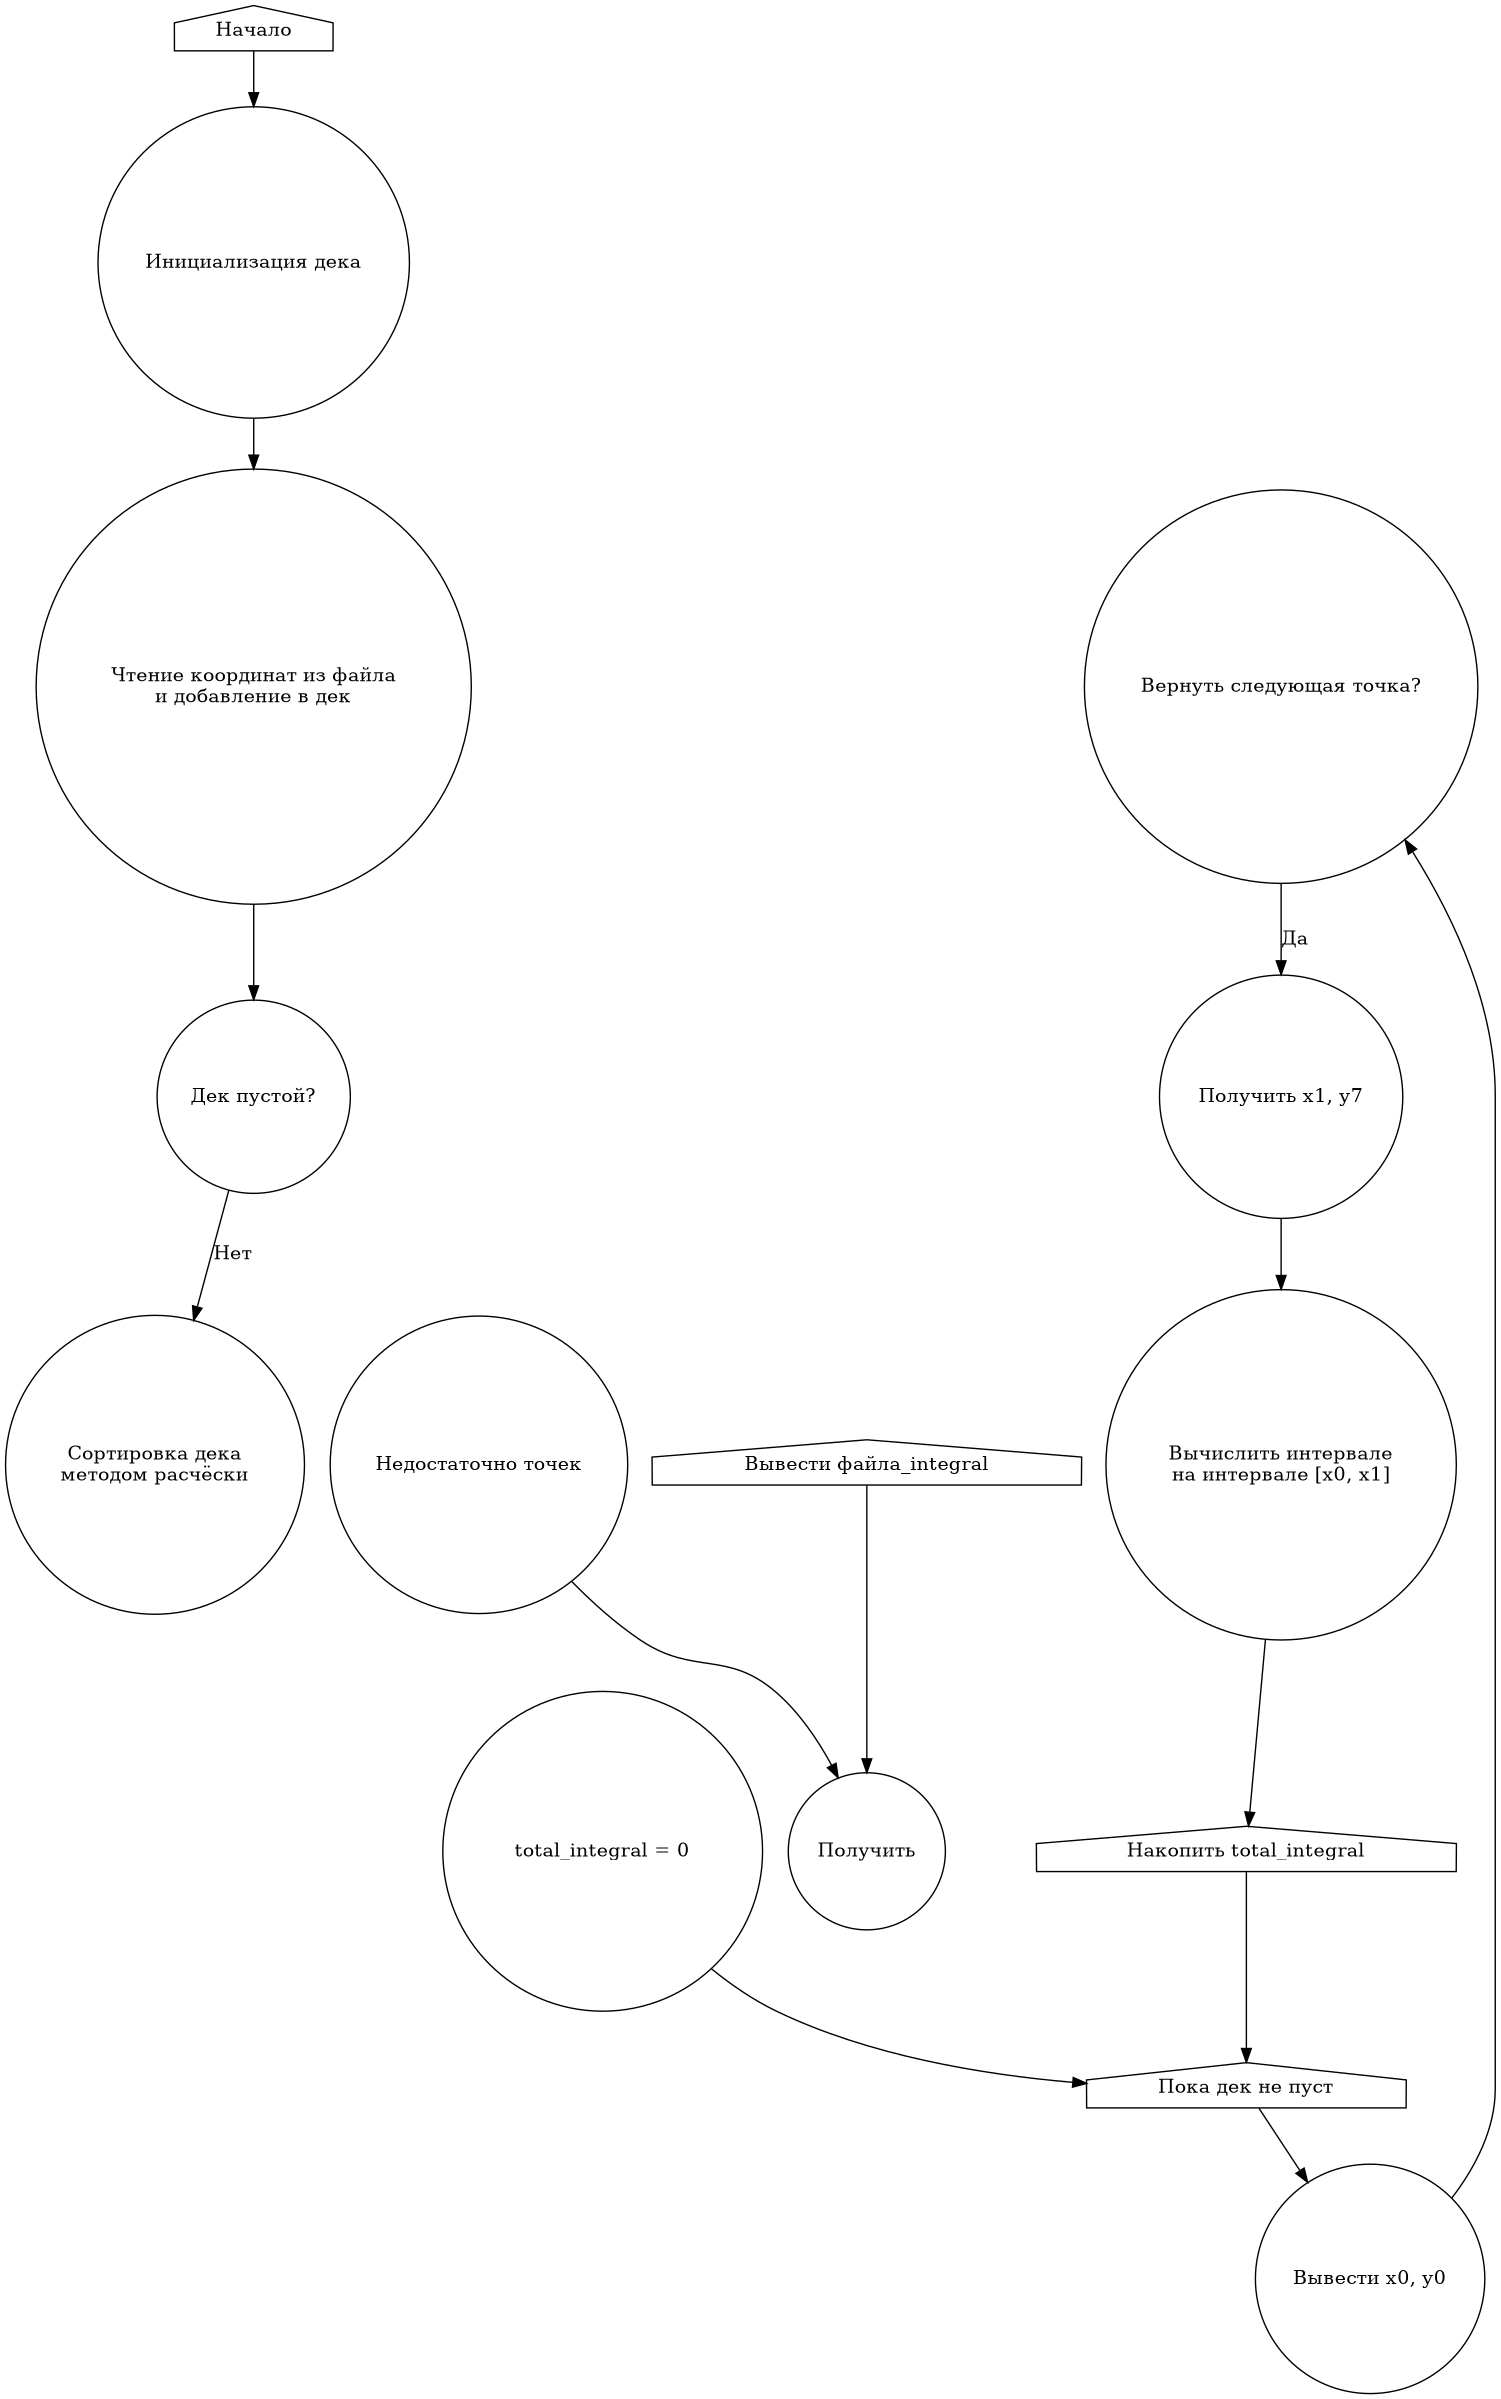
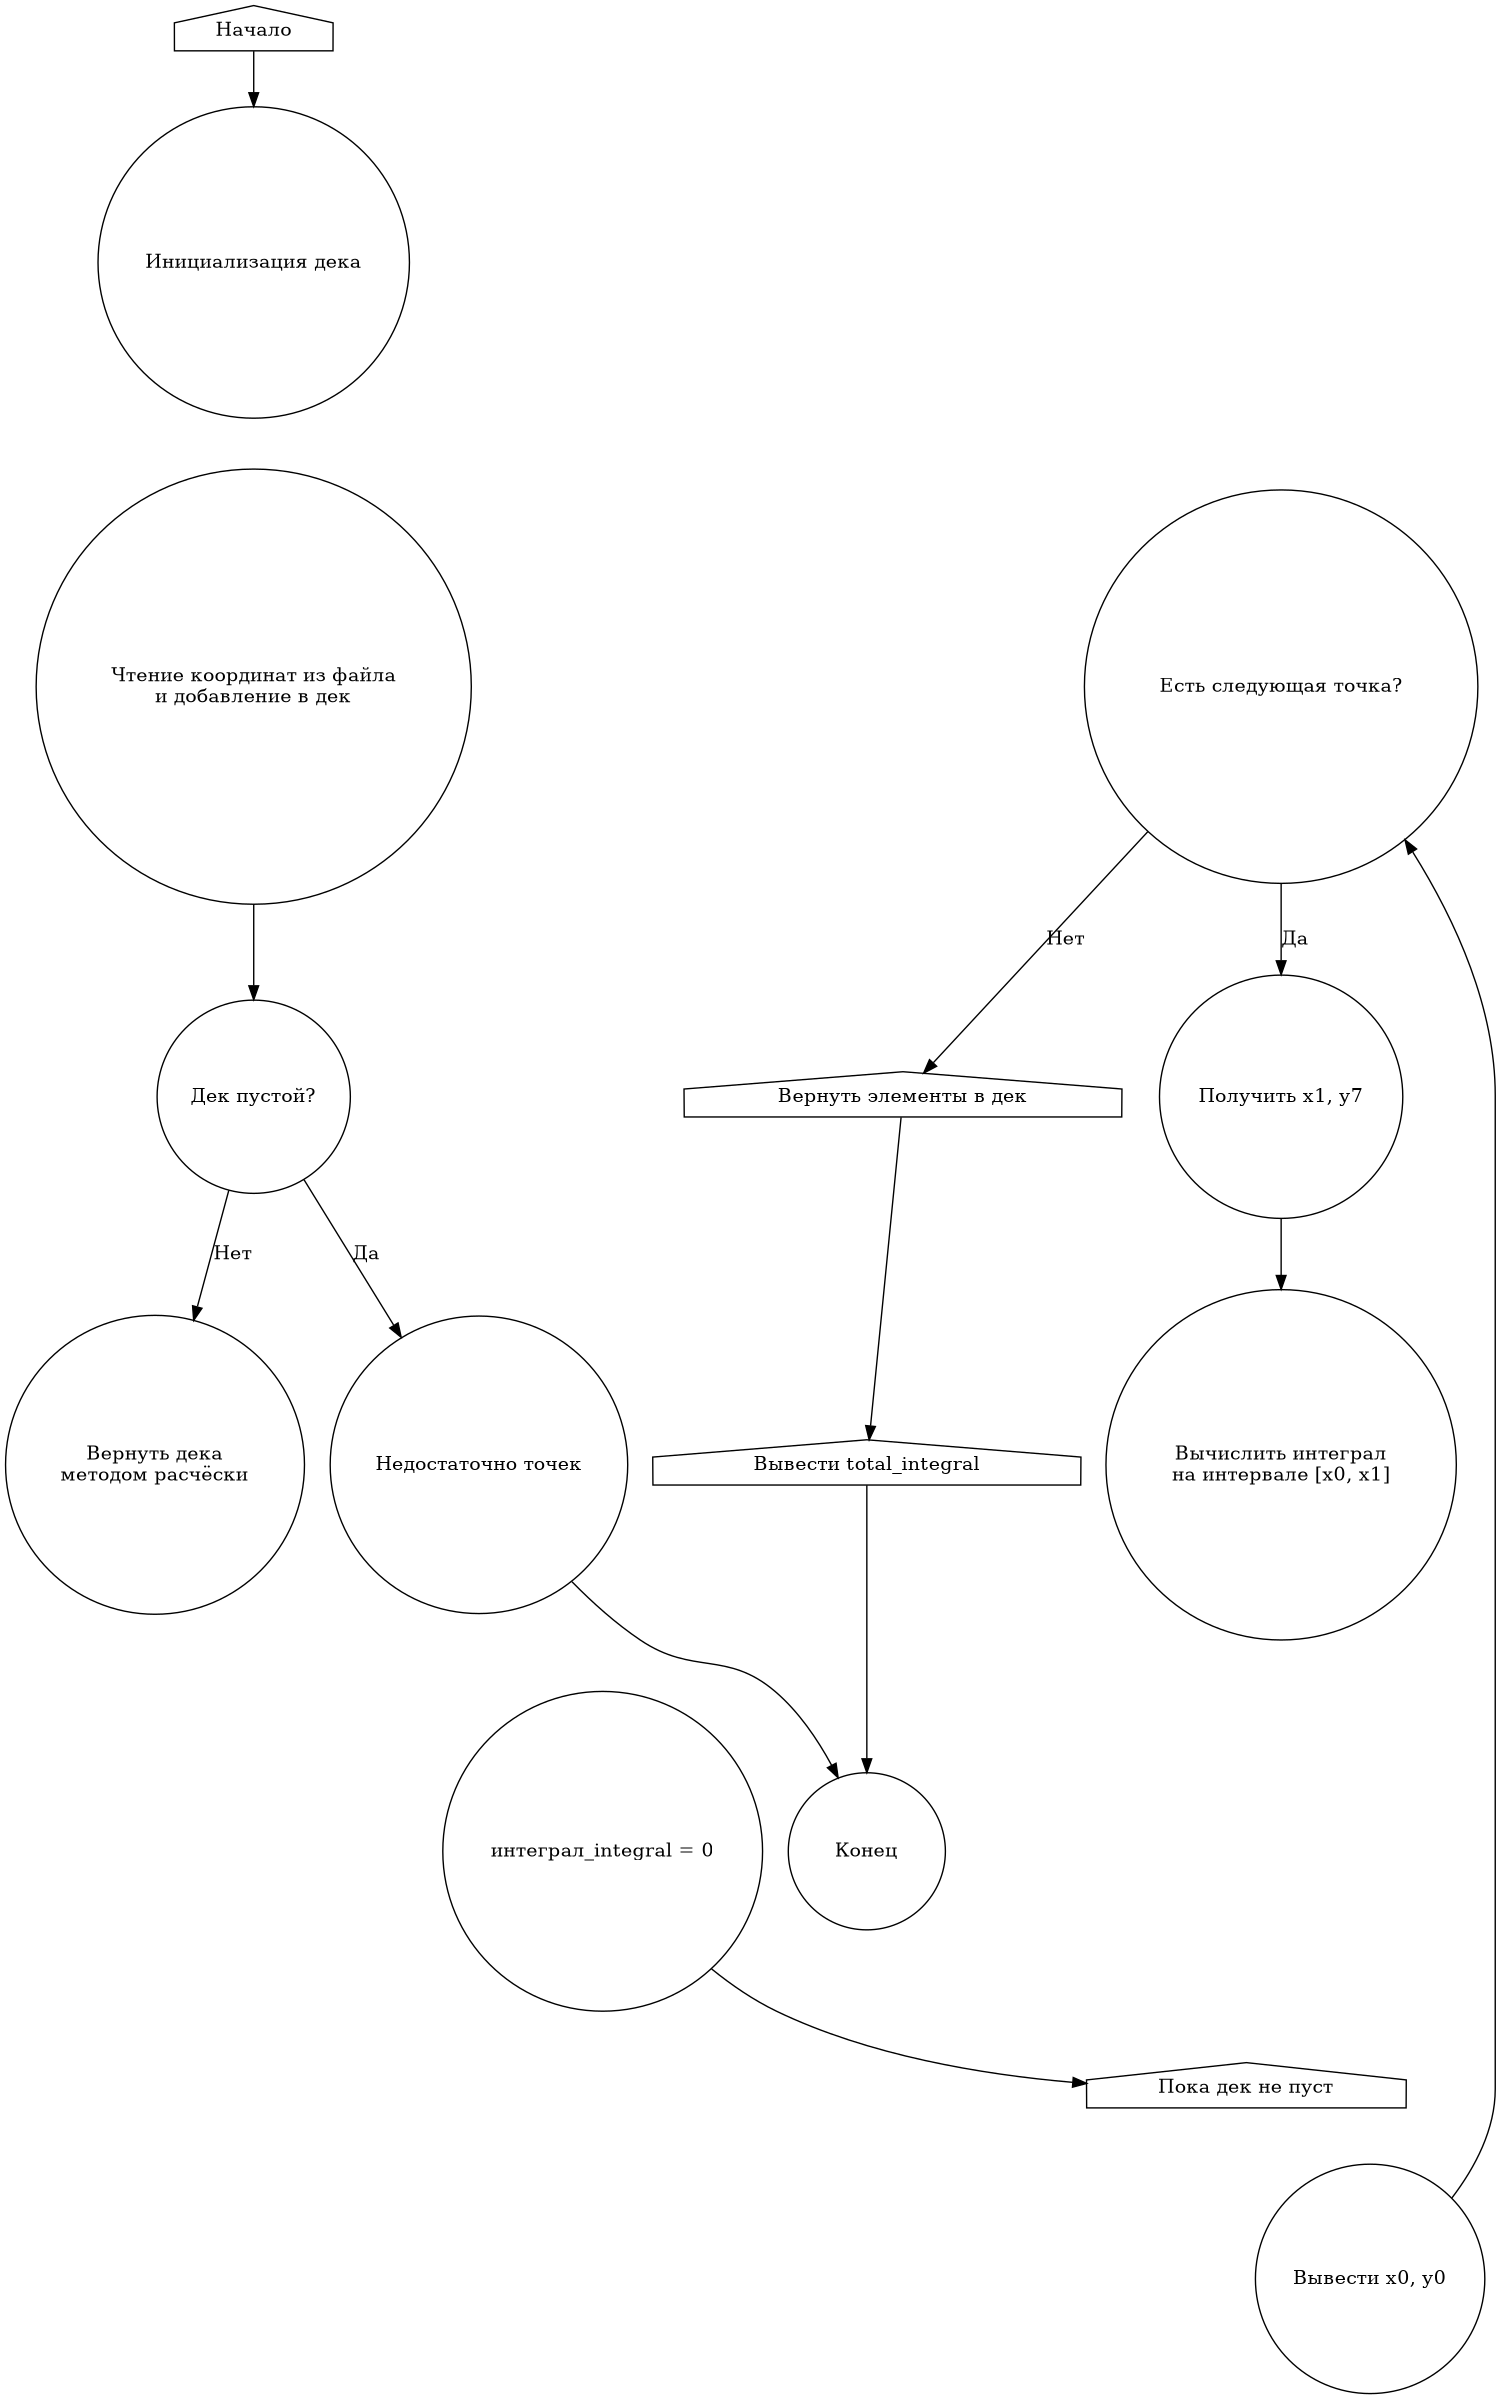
(254, 437) -> none
(1281, 687) -> (1281, 687)
none -> (903, 1097)
none -> (349, 1252)
(155, 1465) -> (155, 1465)
(867, 1465) -> (867, 1465)
(1281, 1465) -> (1281, 1465)
(603, 1851) -> (603, 1851)
(867, 1851) -> (867, 1851)
(1246, 1851) -> none
(1279, 2139) -> none
